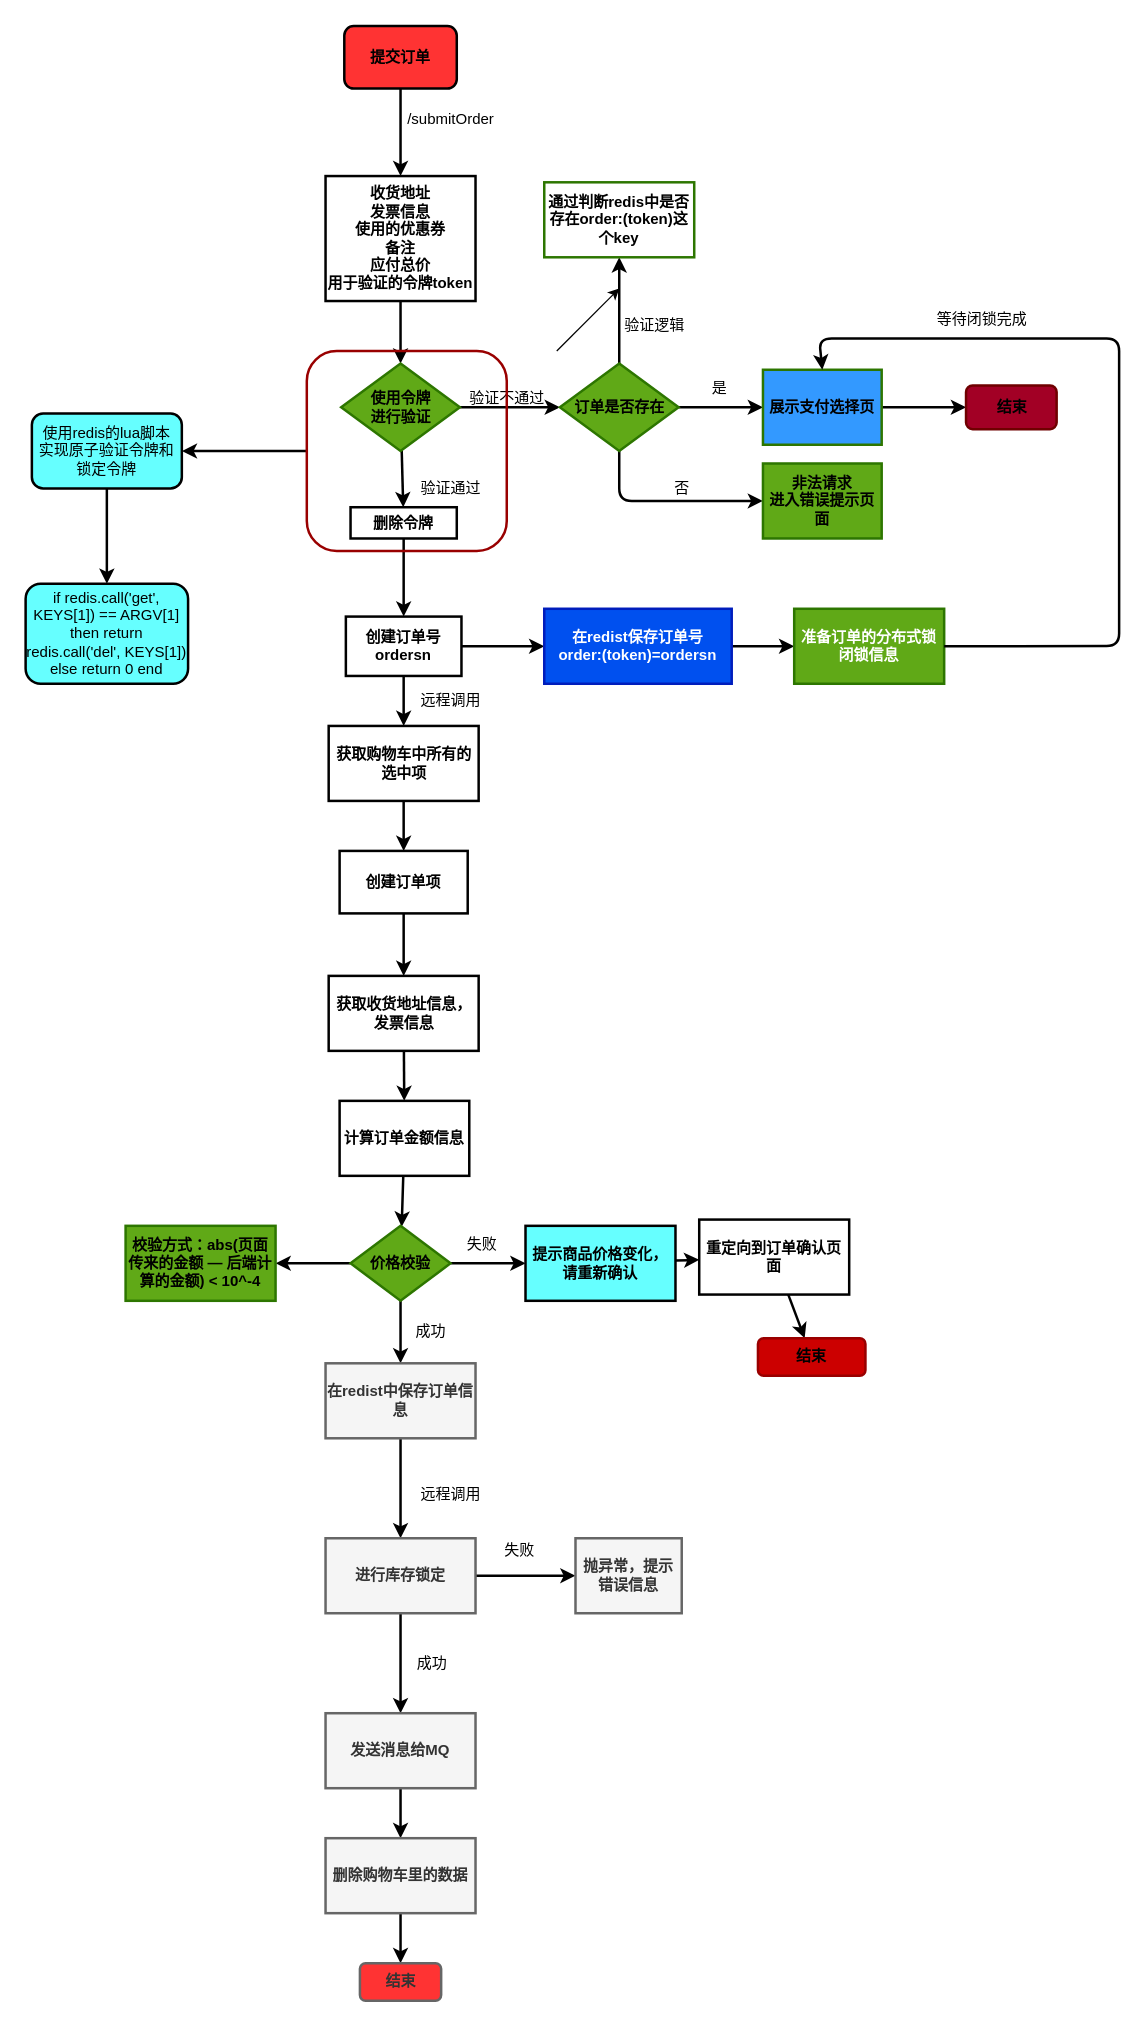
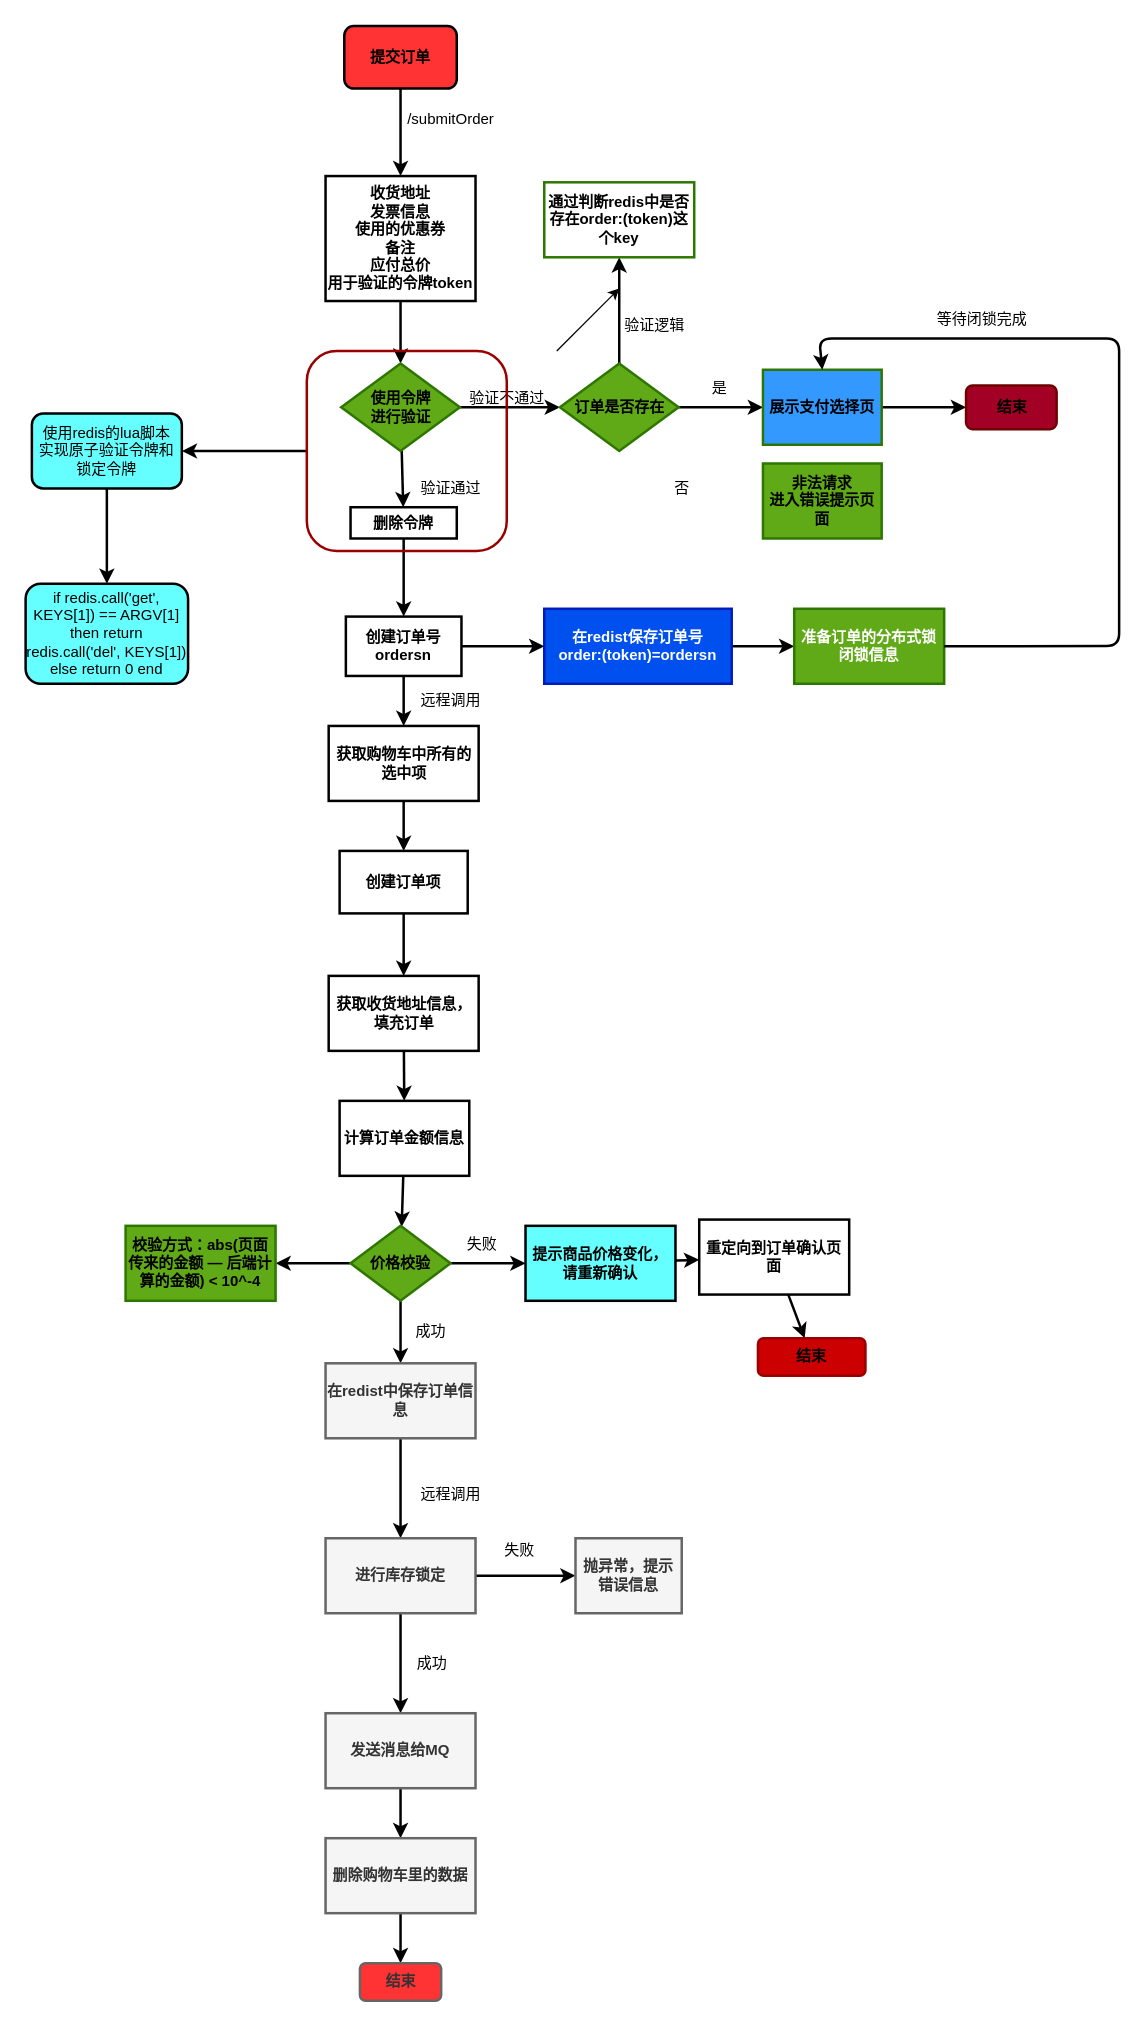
(666, 501) -> none
(404, 1013) -> (404, 1013)
